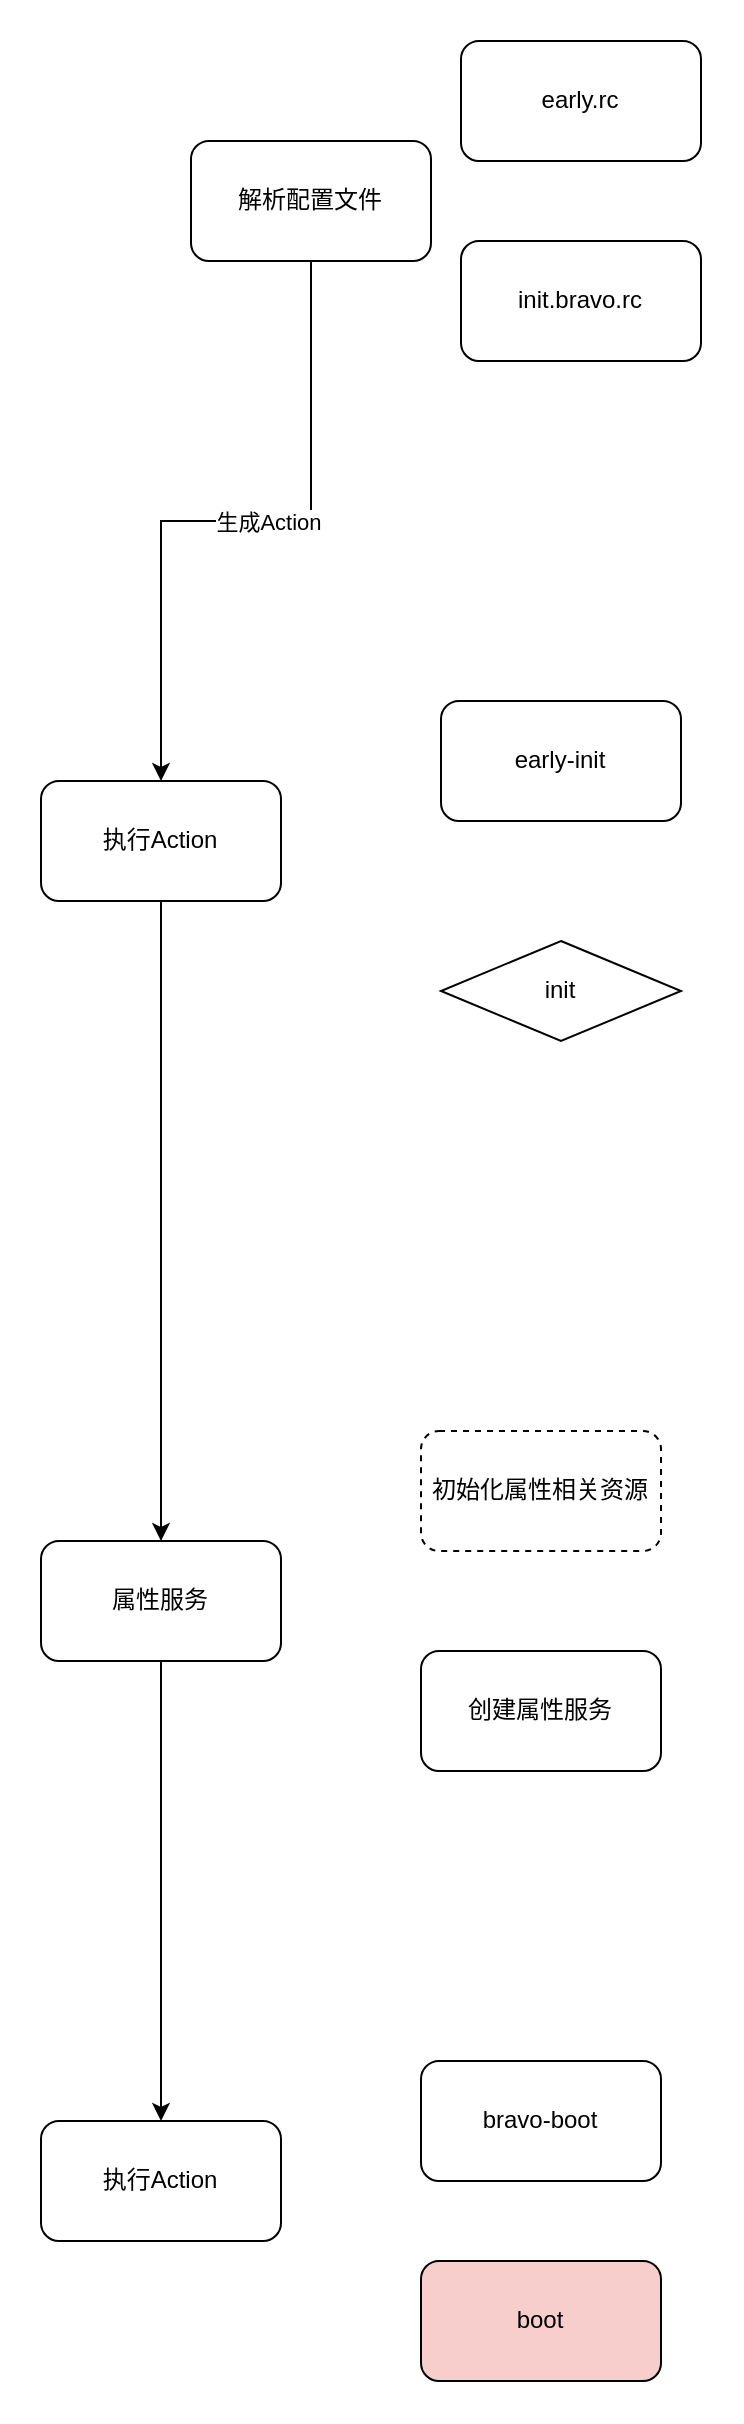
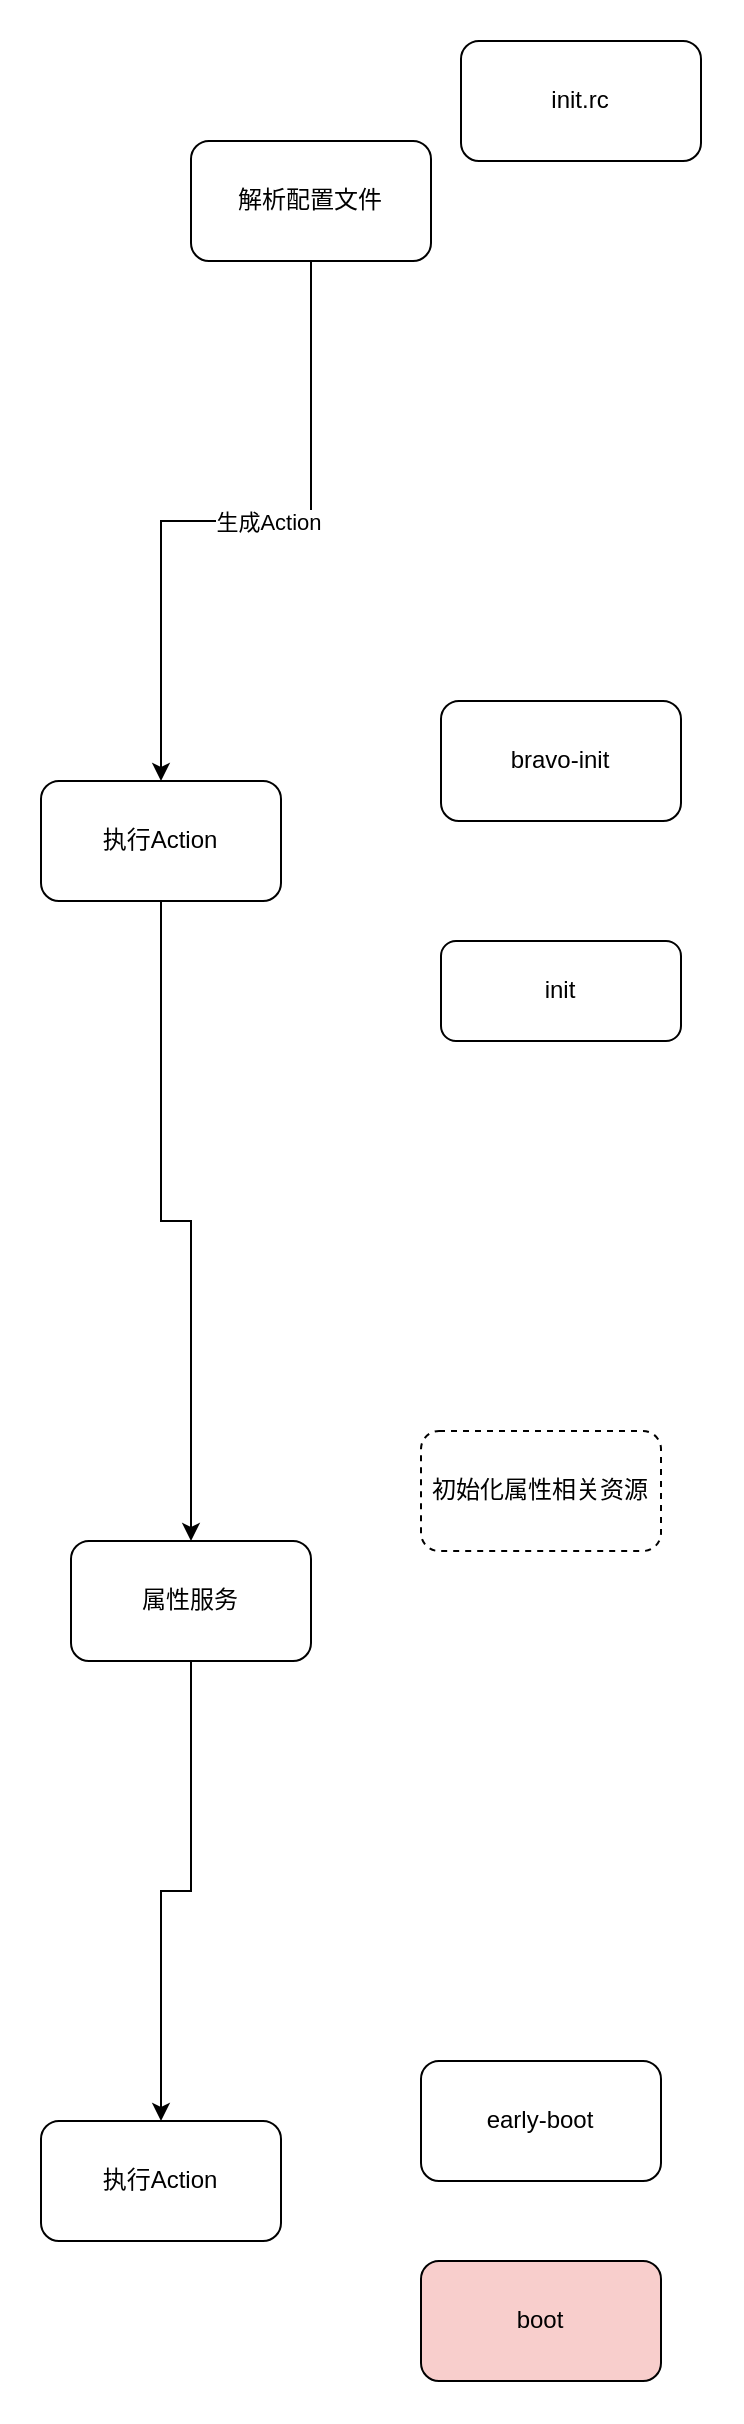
(581, 101) -> (581, 101)
(581, 301) -> none
(561, 761) -> (561, 761)
(561, 991) -> (561, 991)
(161, 1601) -> (191, 1601)
(541, 1711) -> none
(541, 2121) -> (541, 2121)
